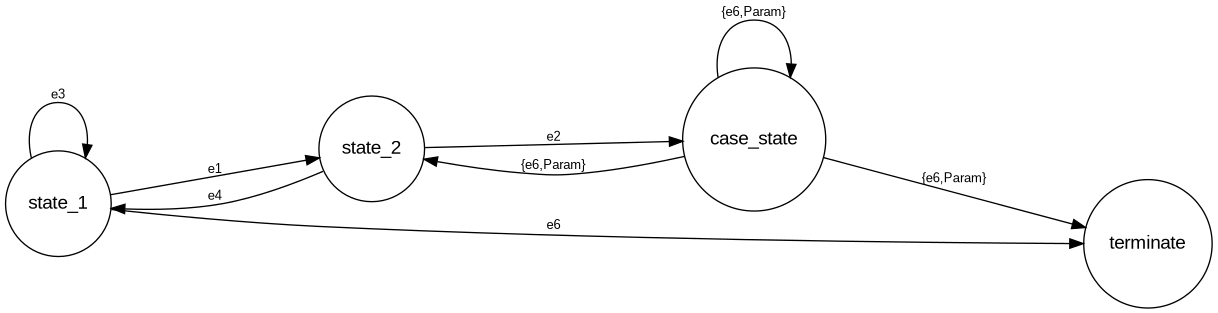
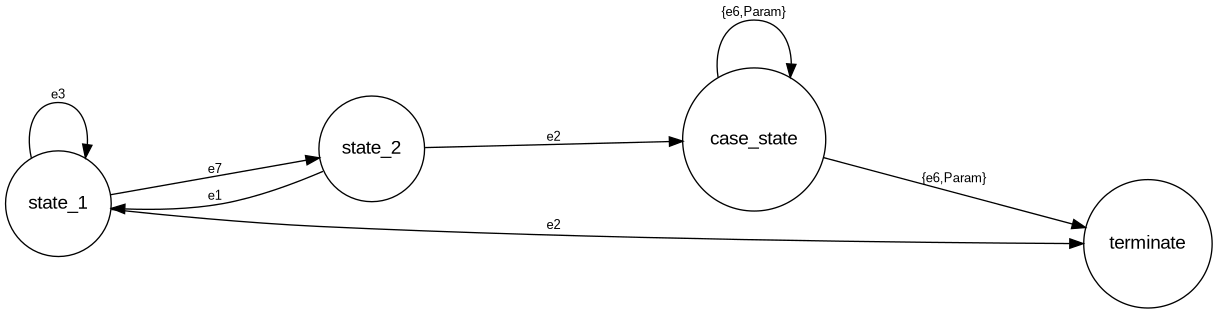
(215, 170) -> (215, 170)
(561, 175) -> none
(215, 196) -> (215, 196)
(554, 226) -> (554, 226)
